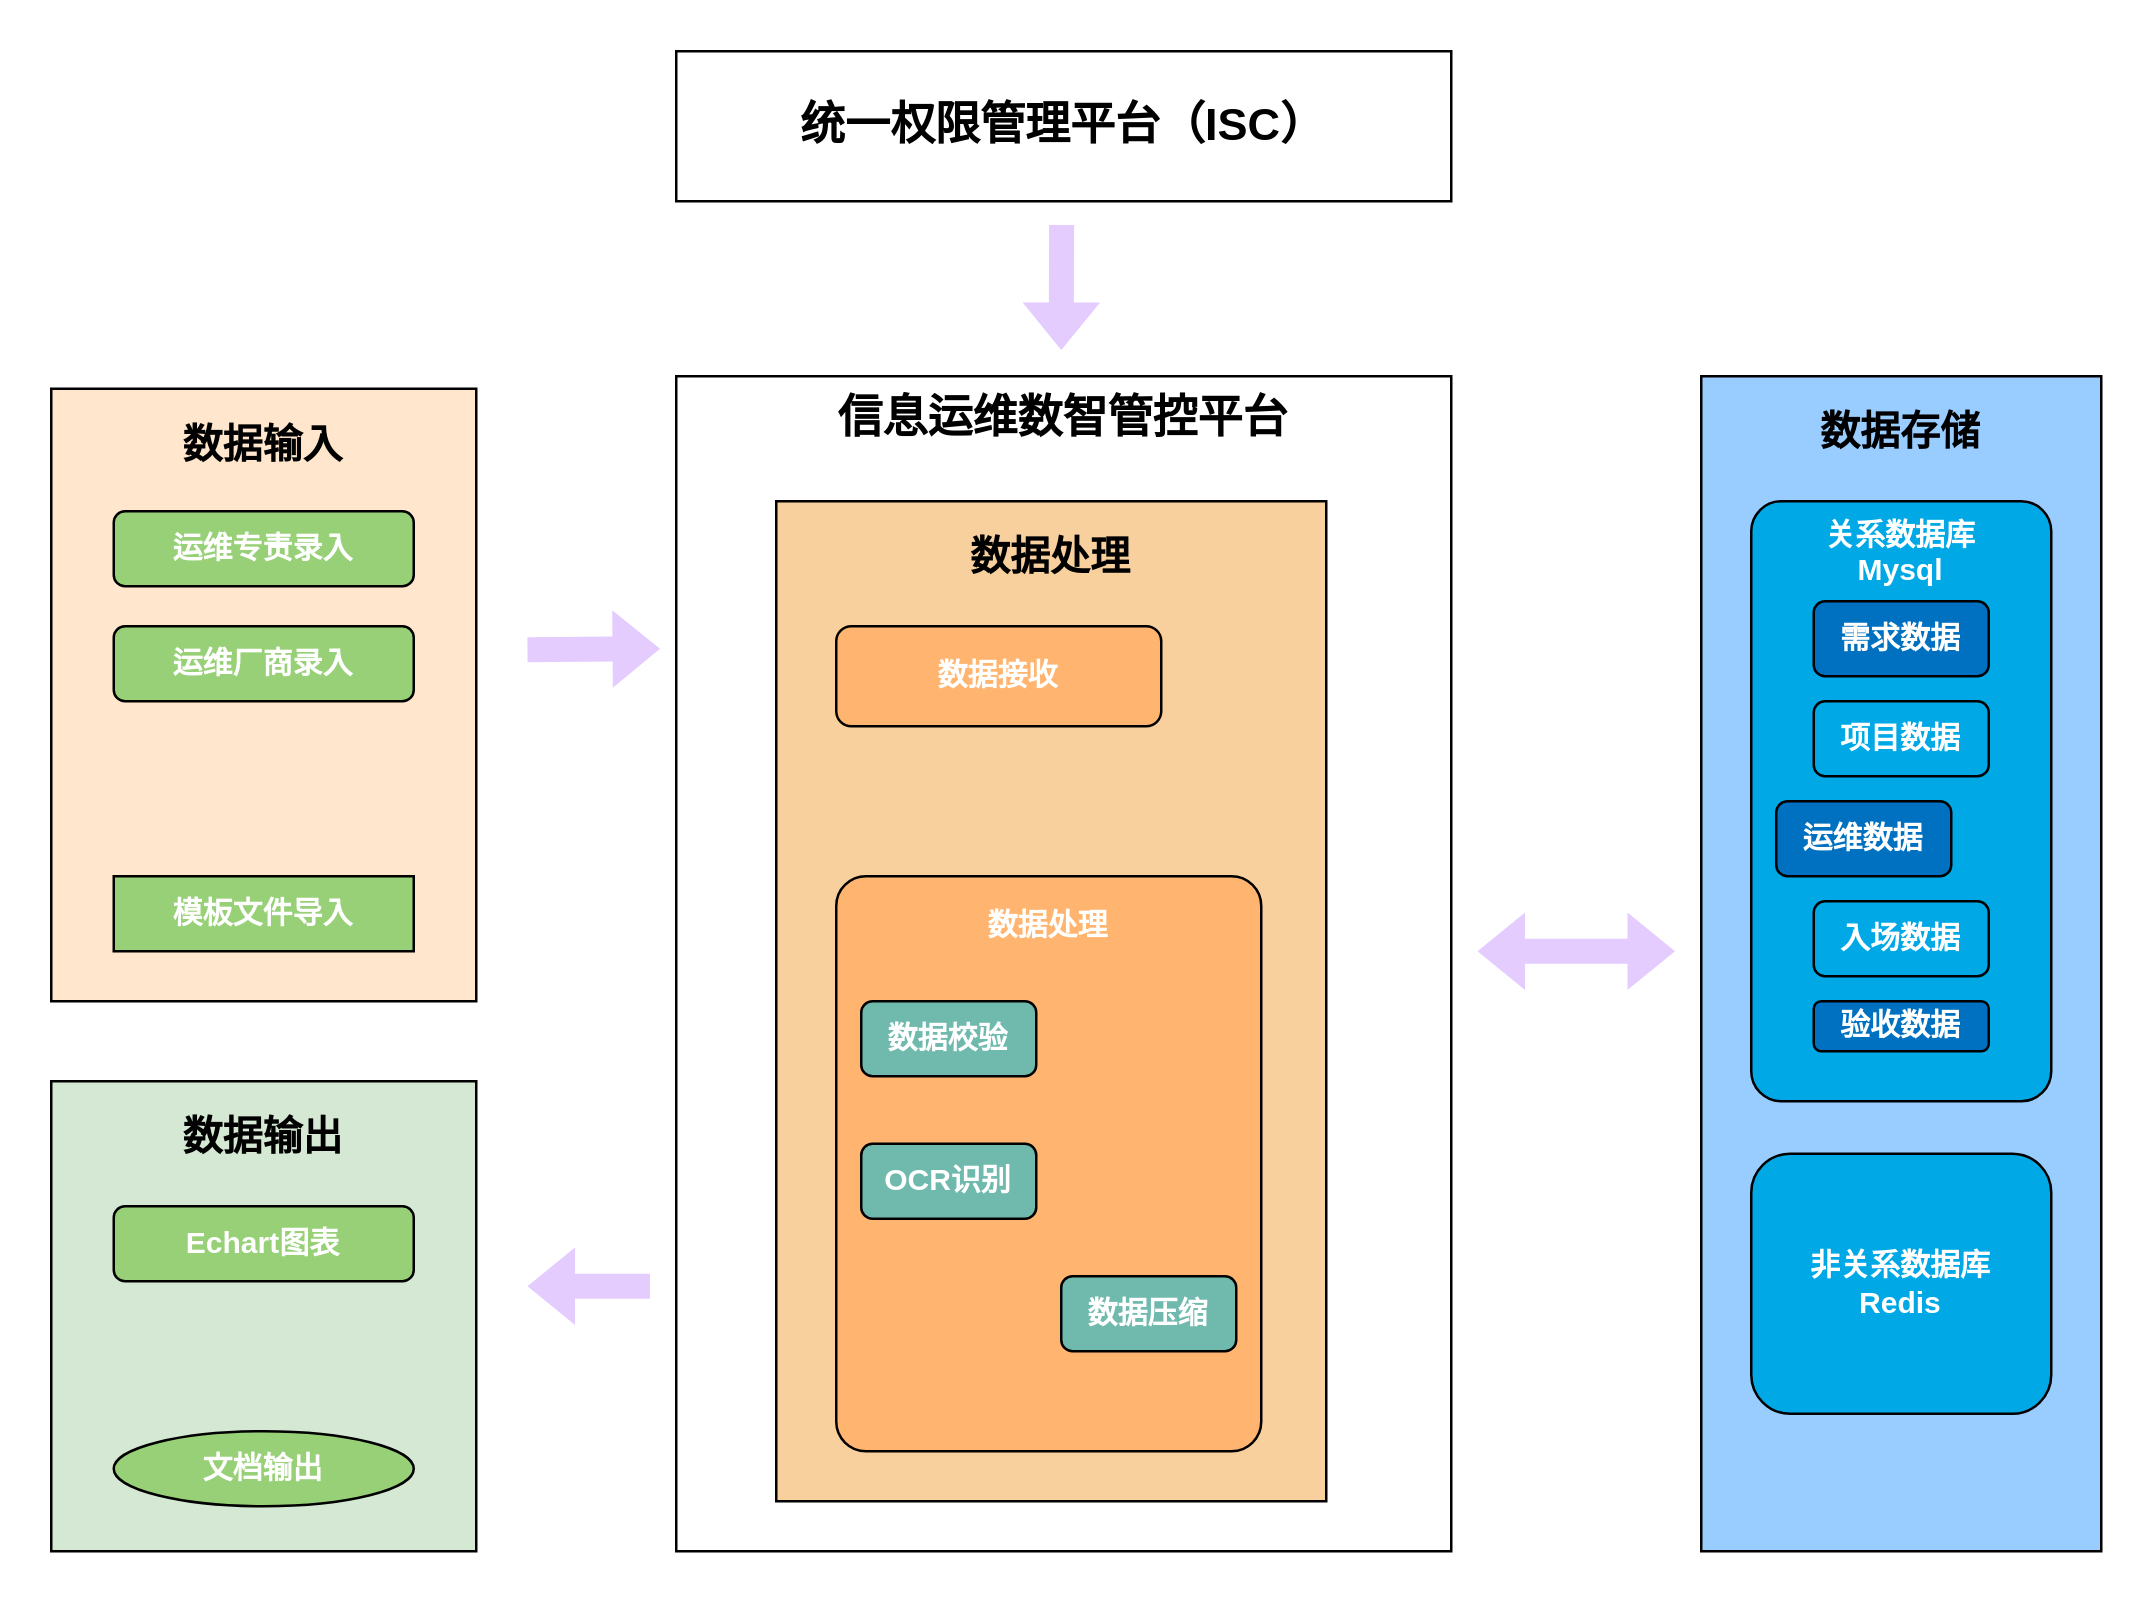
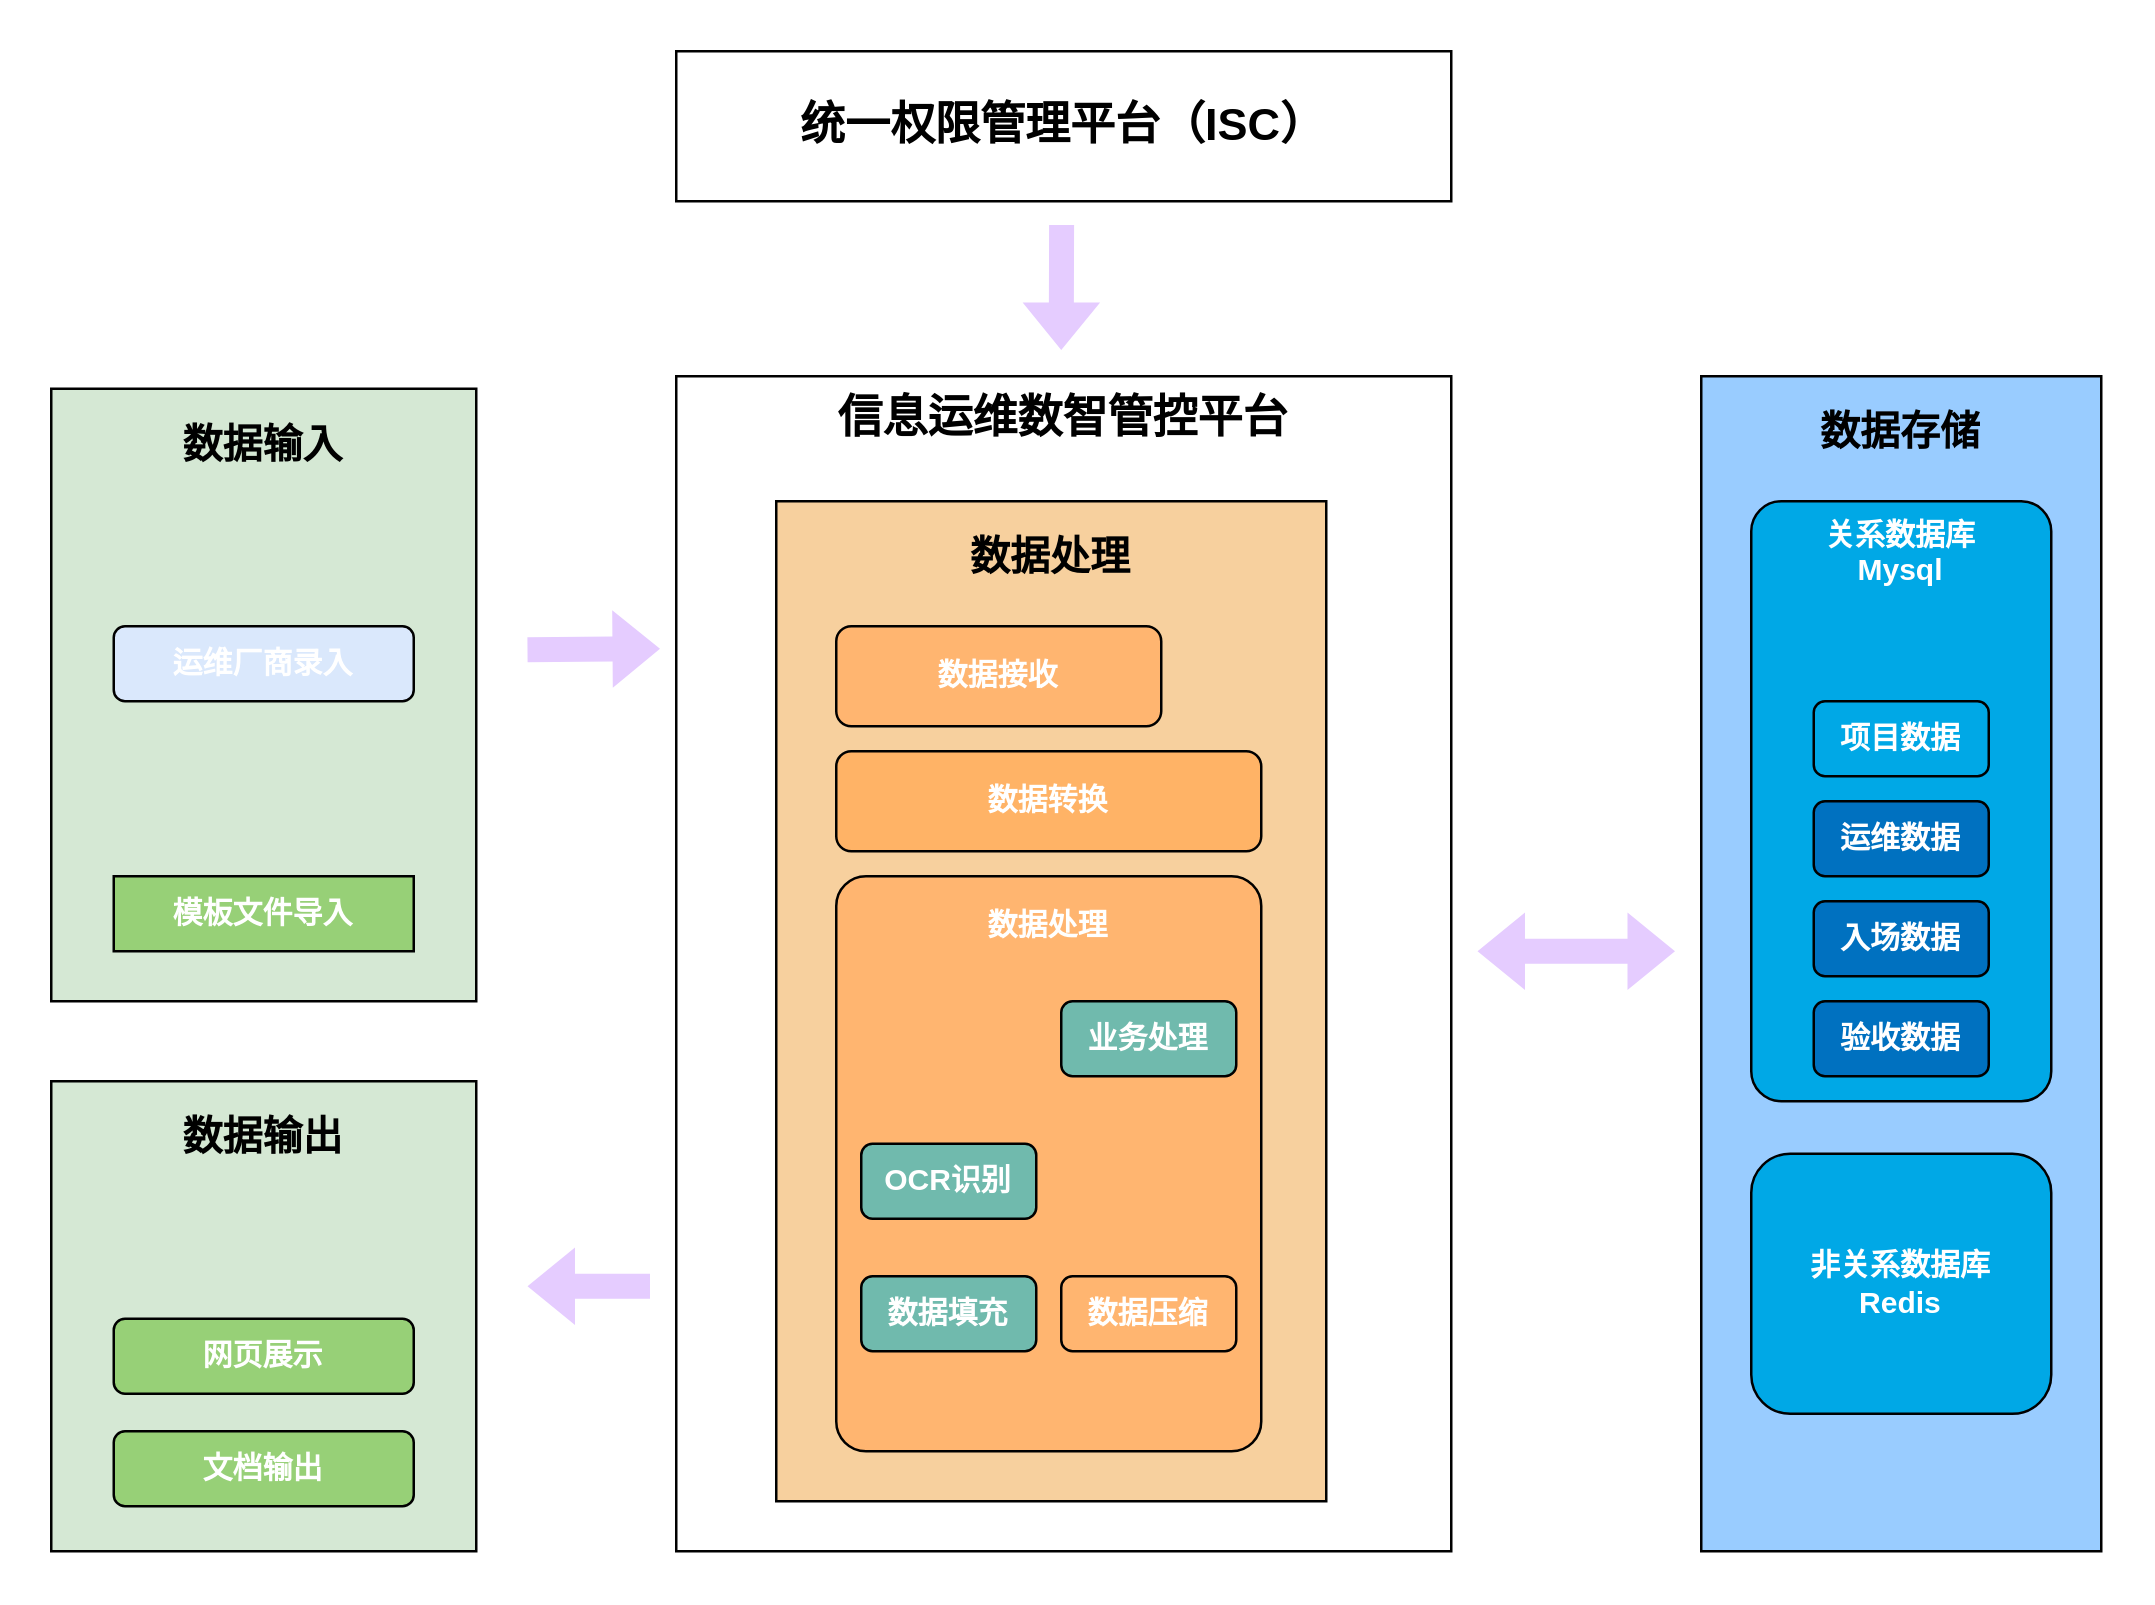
(264, 445) -> (264, 445)
(264, 549) -> none
(1901, 639) -> none
(264, 664) -> (264, 664)
none -> (1049, 801)
(1864, 839) -> (1901, 839)
(1901, 939) -> (1901, 939)
(1901, 1026) -> (1901, 1039)
(949, 1039) -> none
none -> (1149, 1039)
(264, 1244) -> none
none -> (949, 1314)
(1149, 1314) -> (1149, 1314)
none -> (264, 1356)
(264, 1469) -> (264, 1469)
